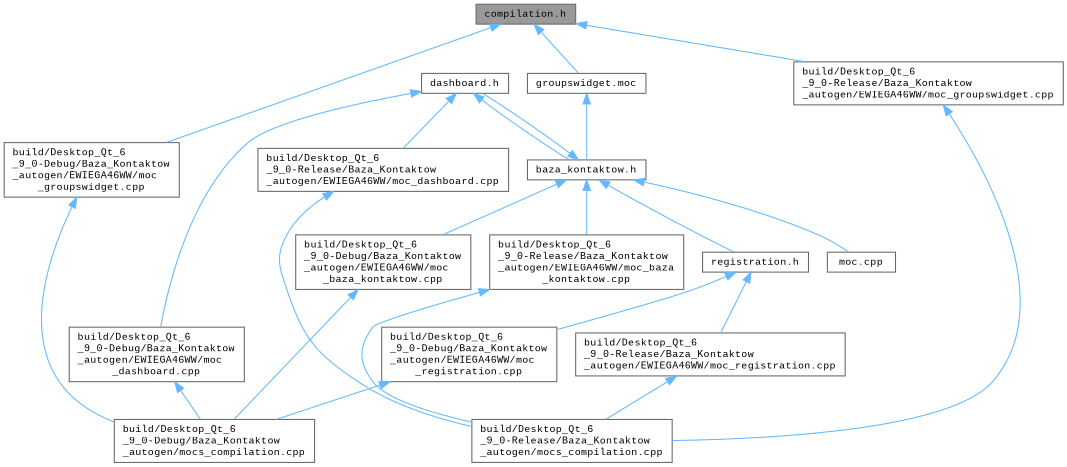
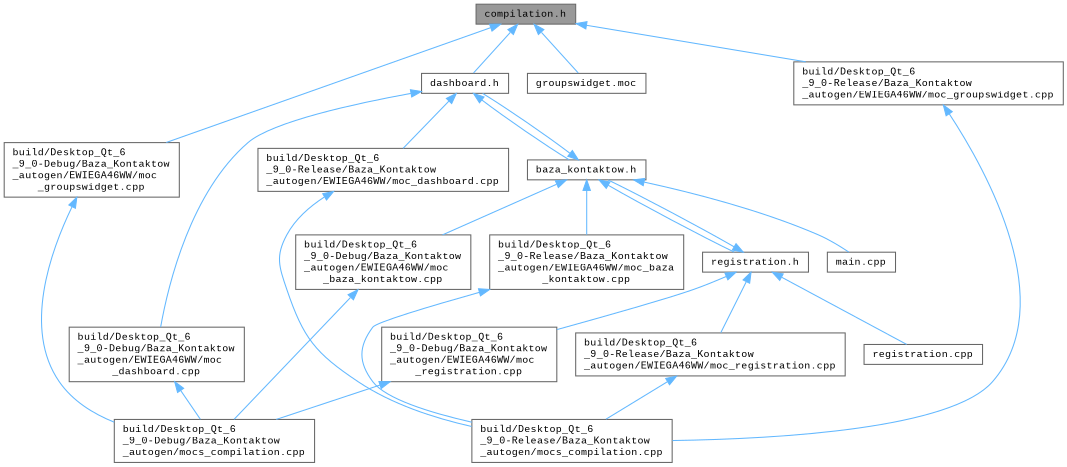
none -> (492, 53)
(587, 132) -> (671, 212)
(861, 262) -> (861, 262)
none -> (923, 354)
